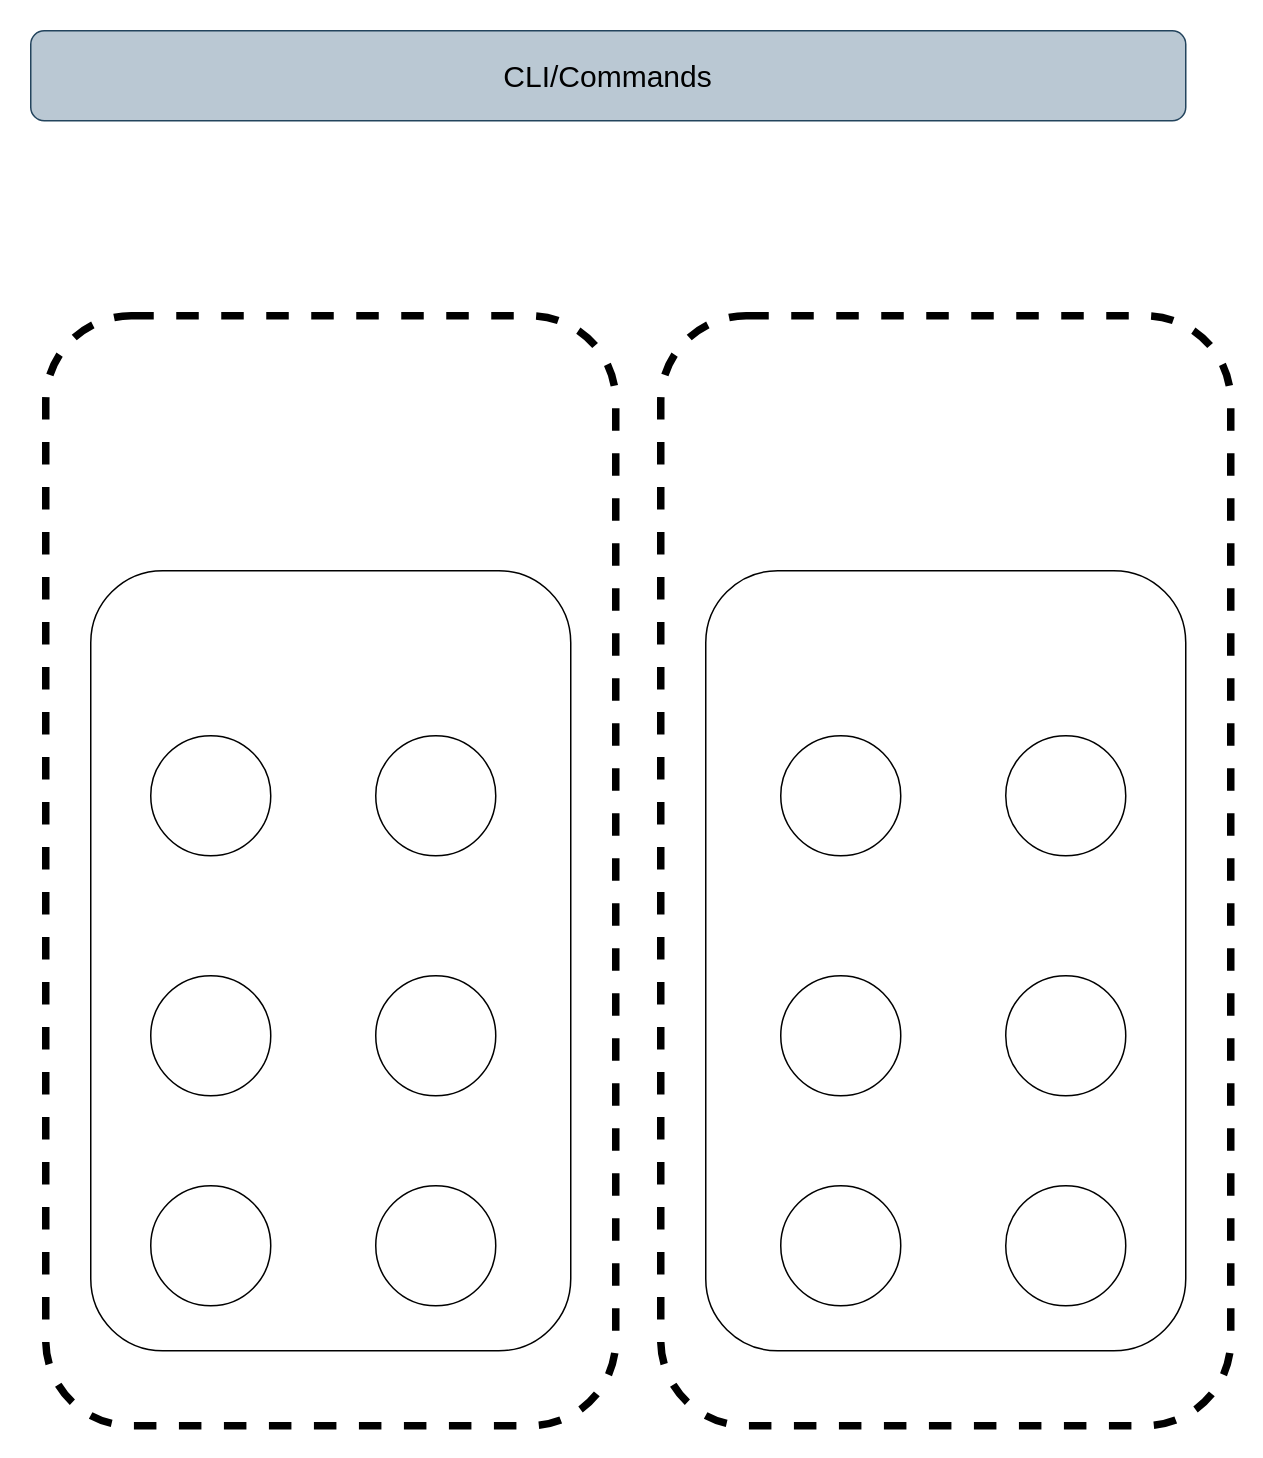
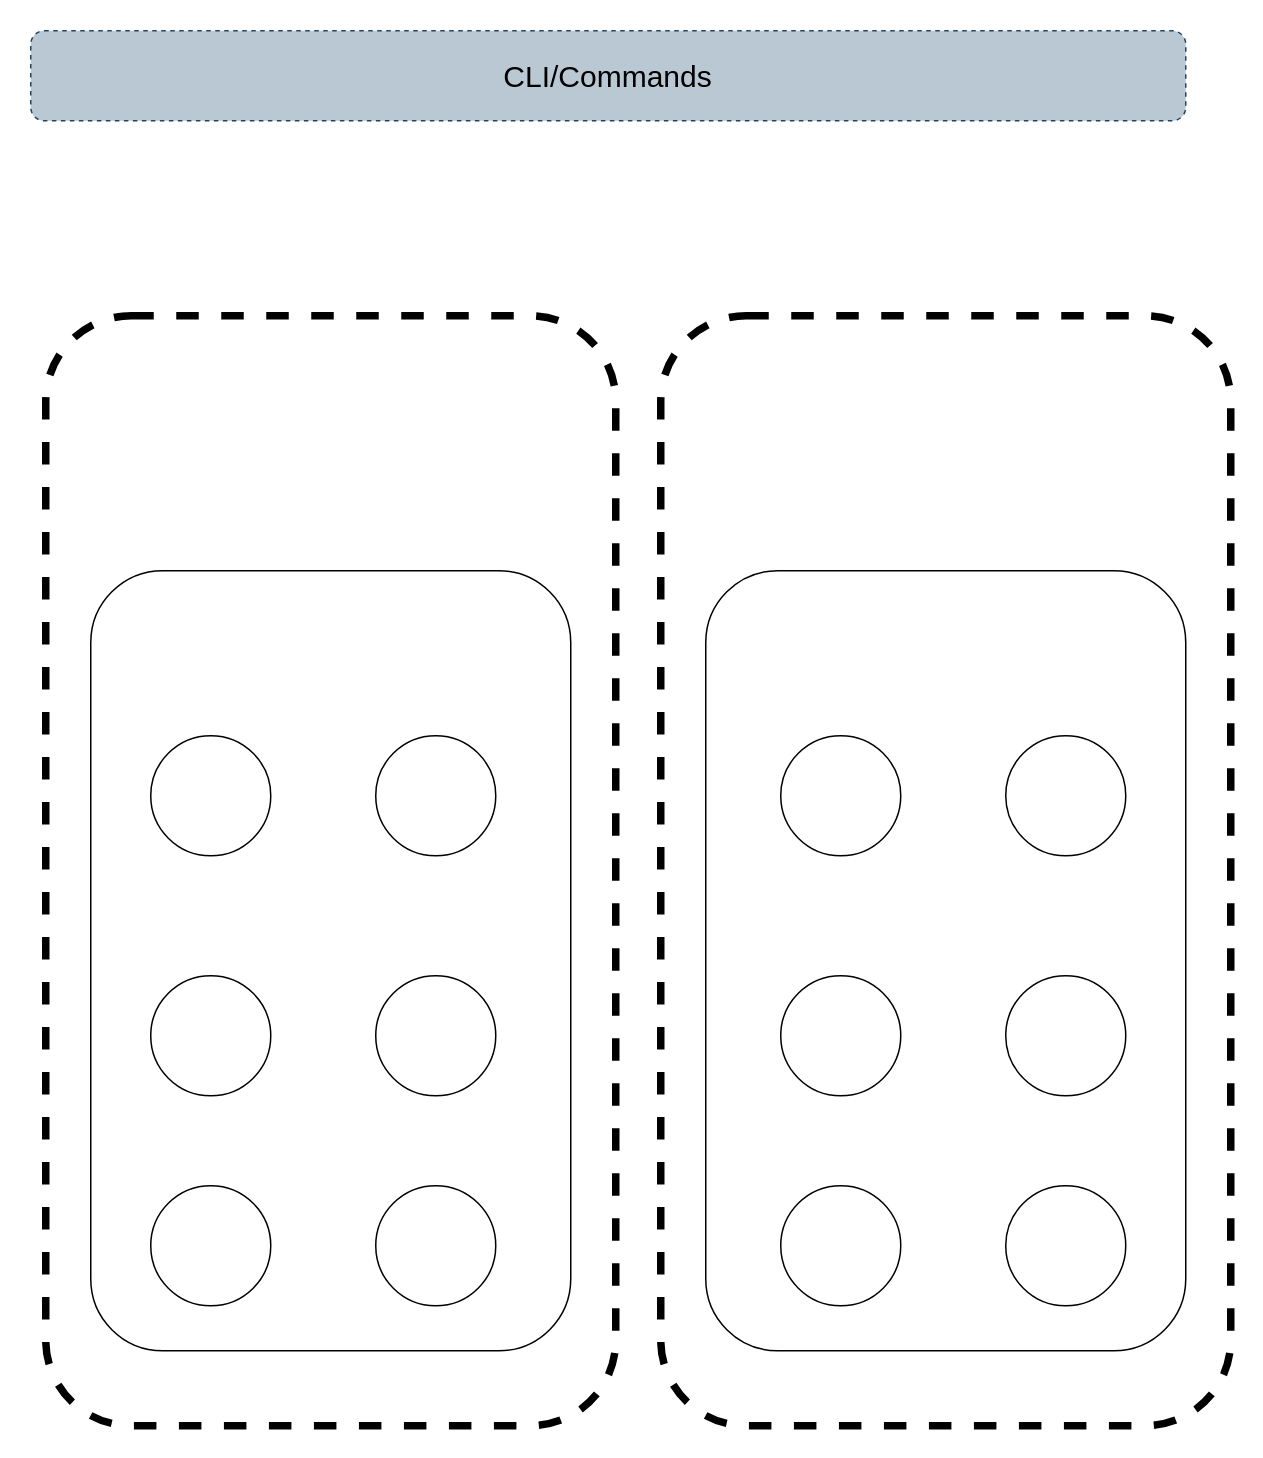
(608, 76) -> (608, 76)
